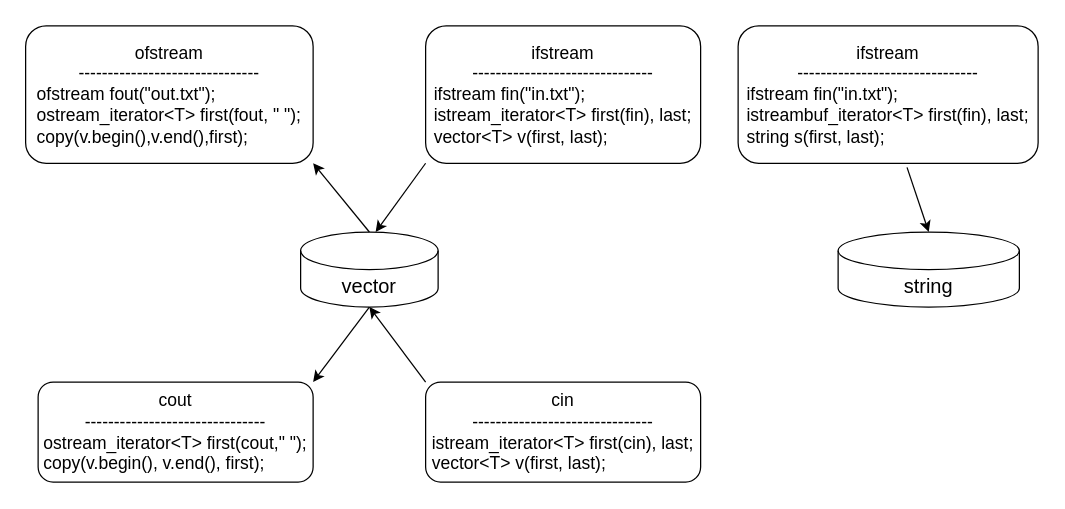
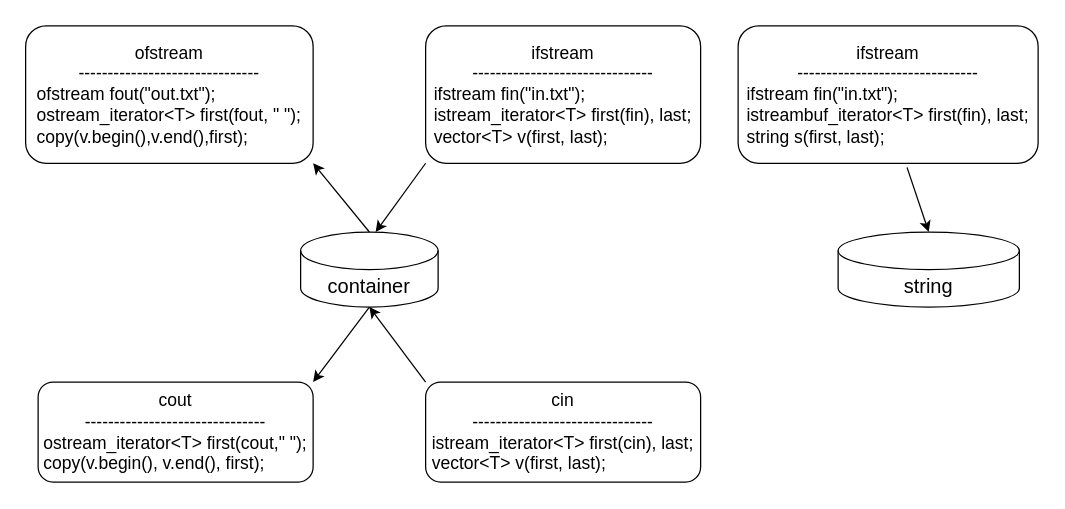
(369, 286) -> (369, 286)
